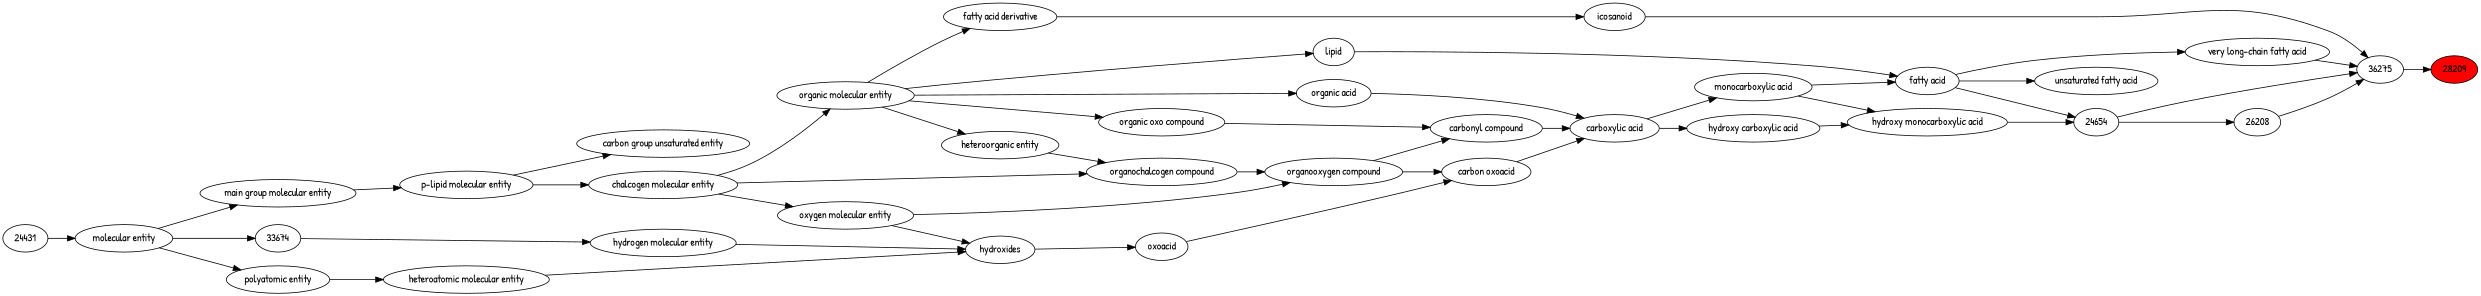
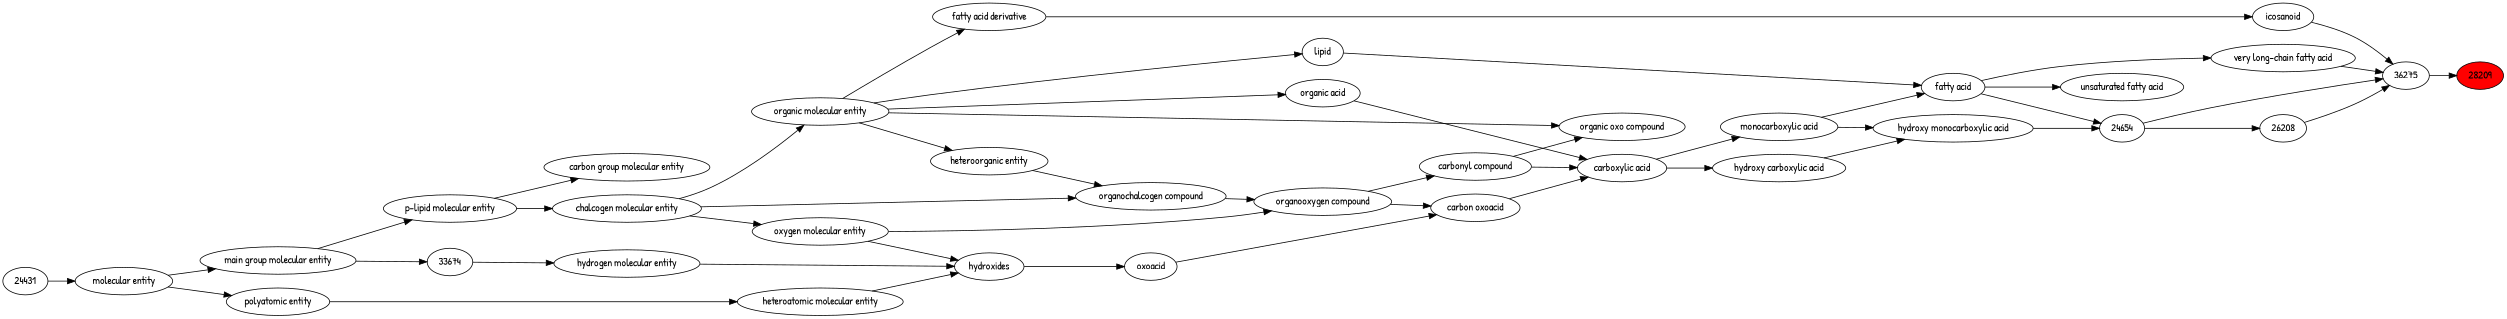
(1324, 125) -> (1552, 146)
(663, 144) -> (627, 167)
(210, 238) -> (388, 261)
